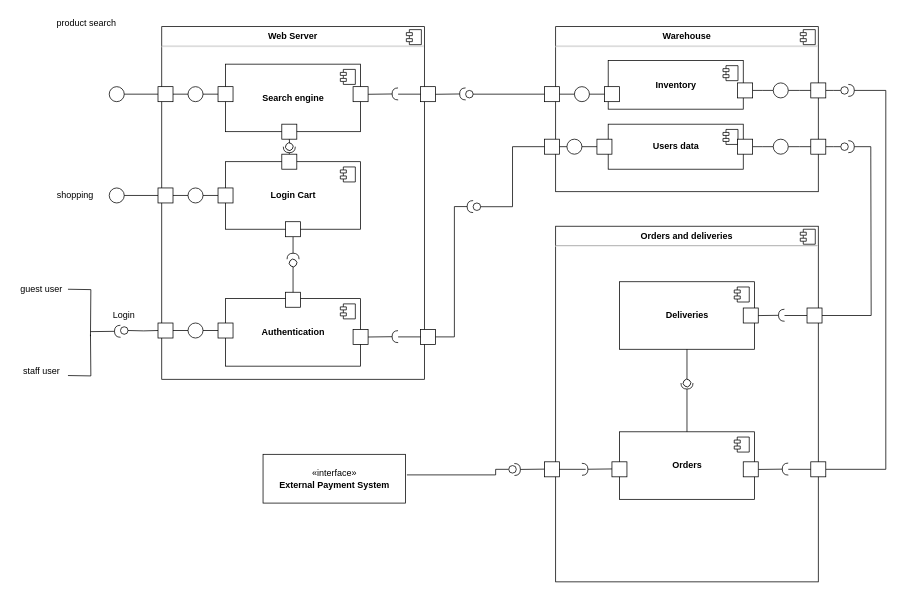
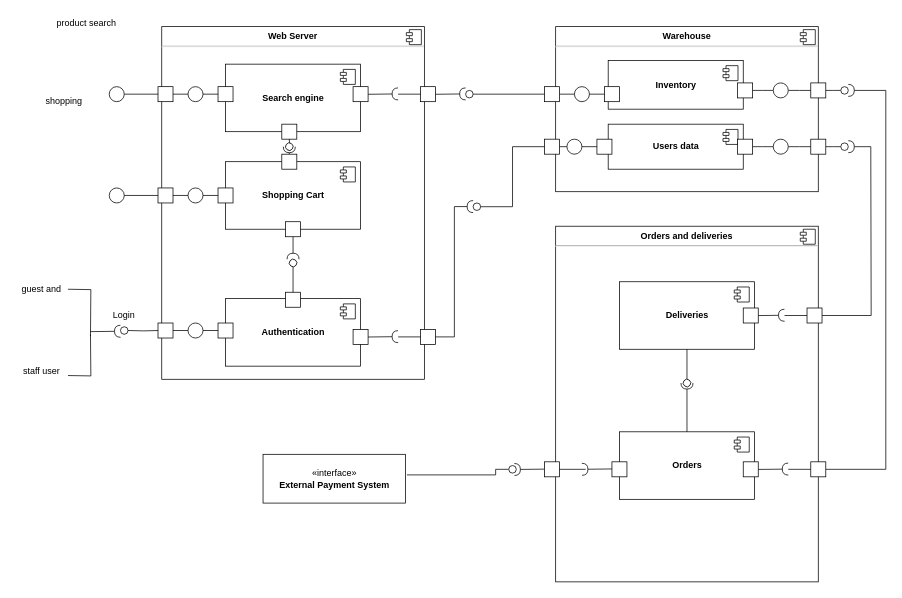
(75, 195) -> (64, 102)
(293, 195) -> (293, 195)
(42, 289) -> (42, 289)
